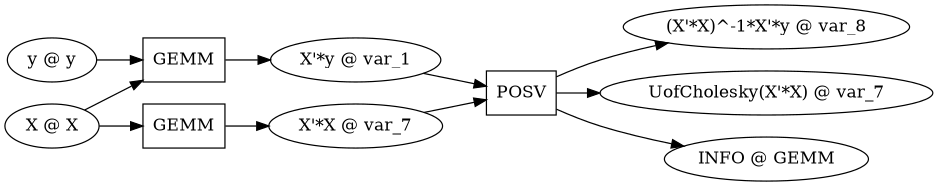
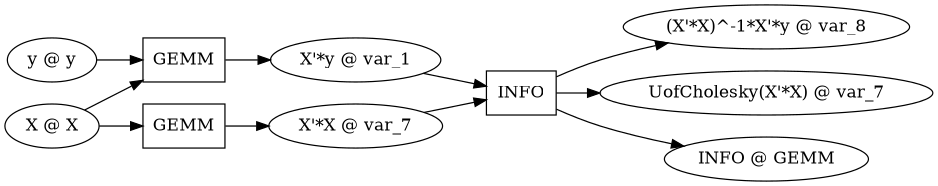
(521, 93) -> (521, 93)
